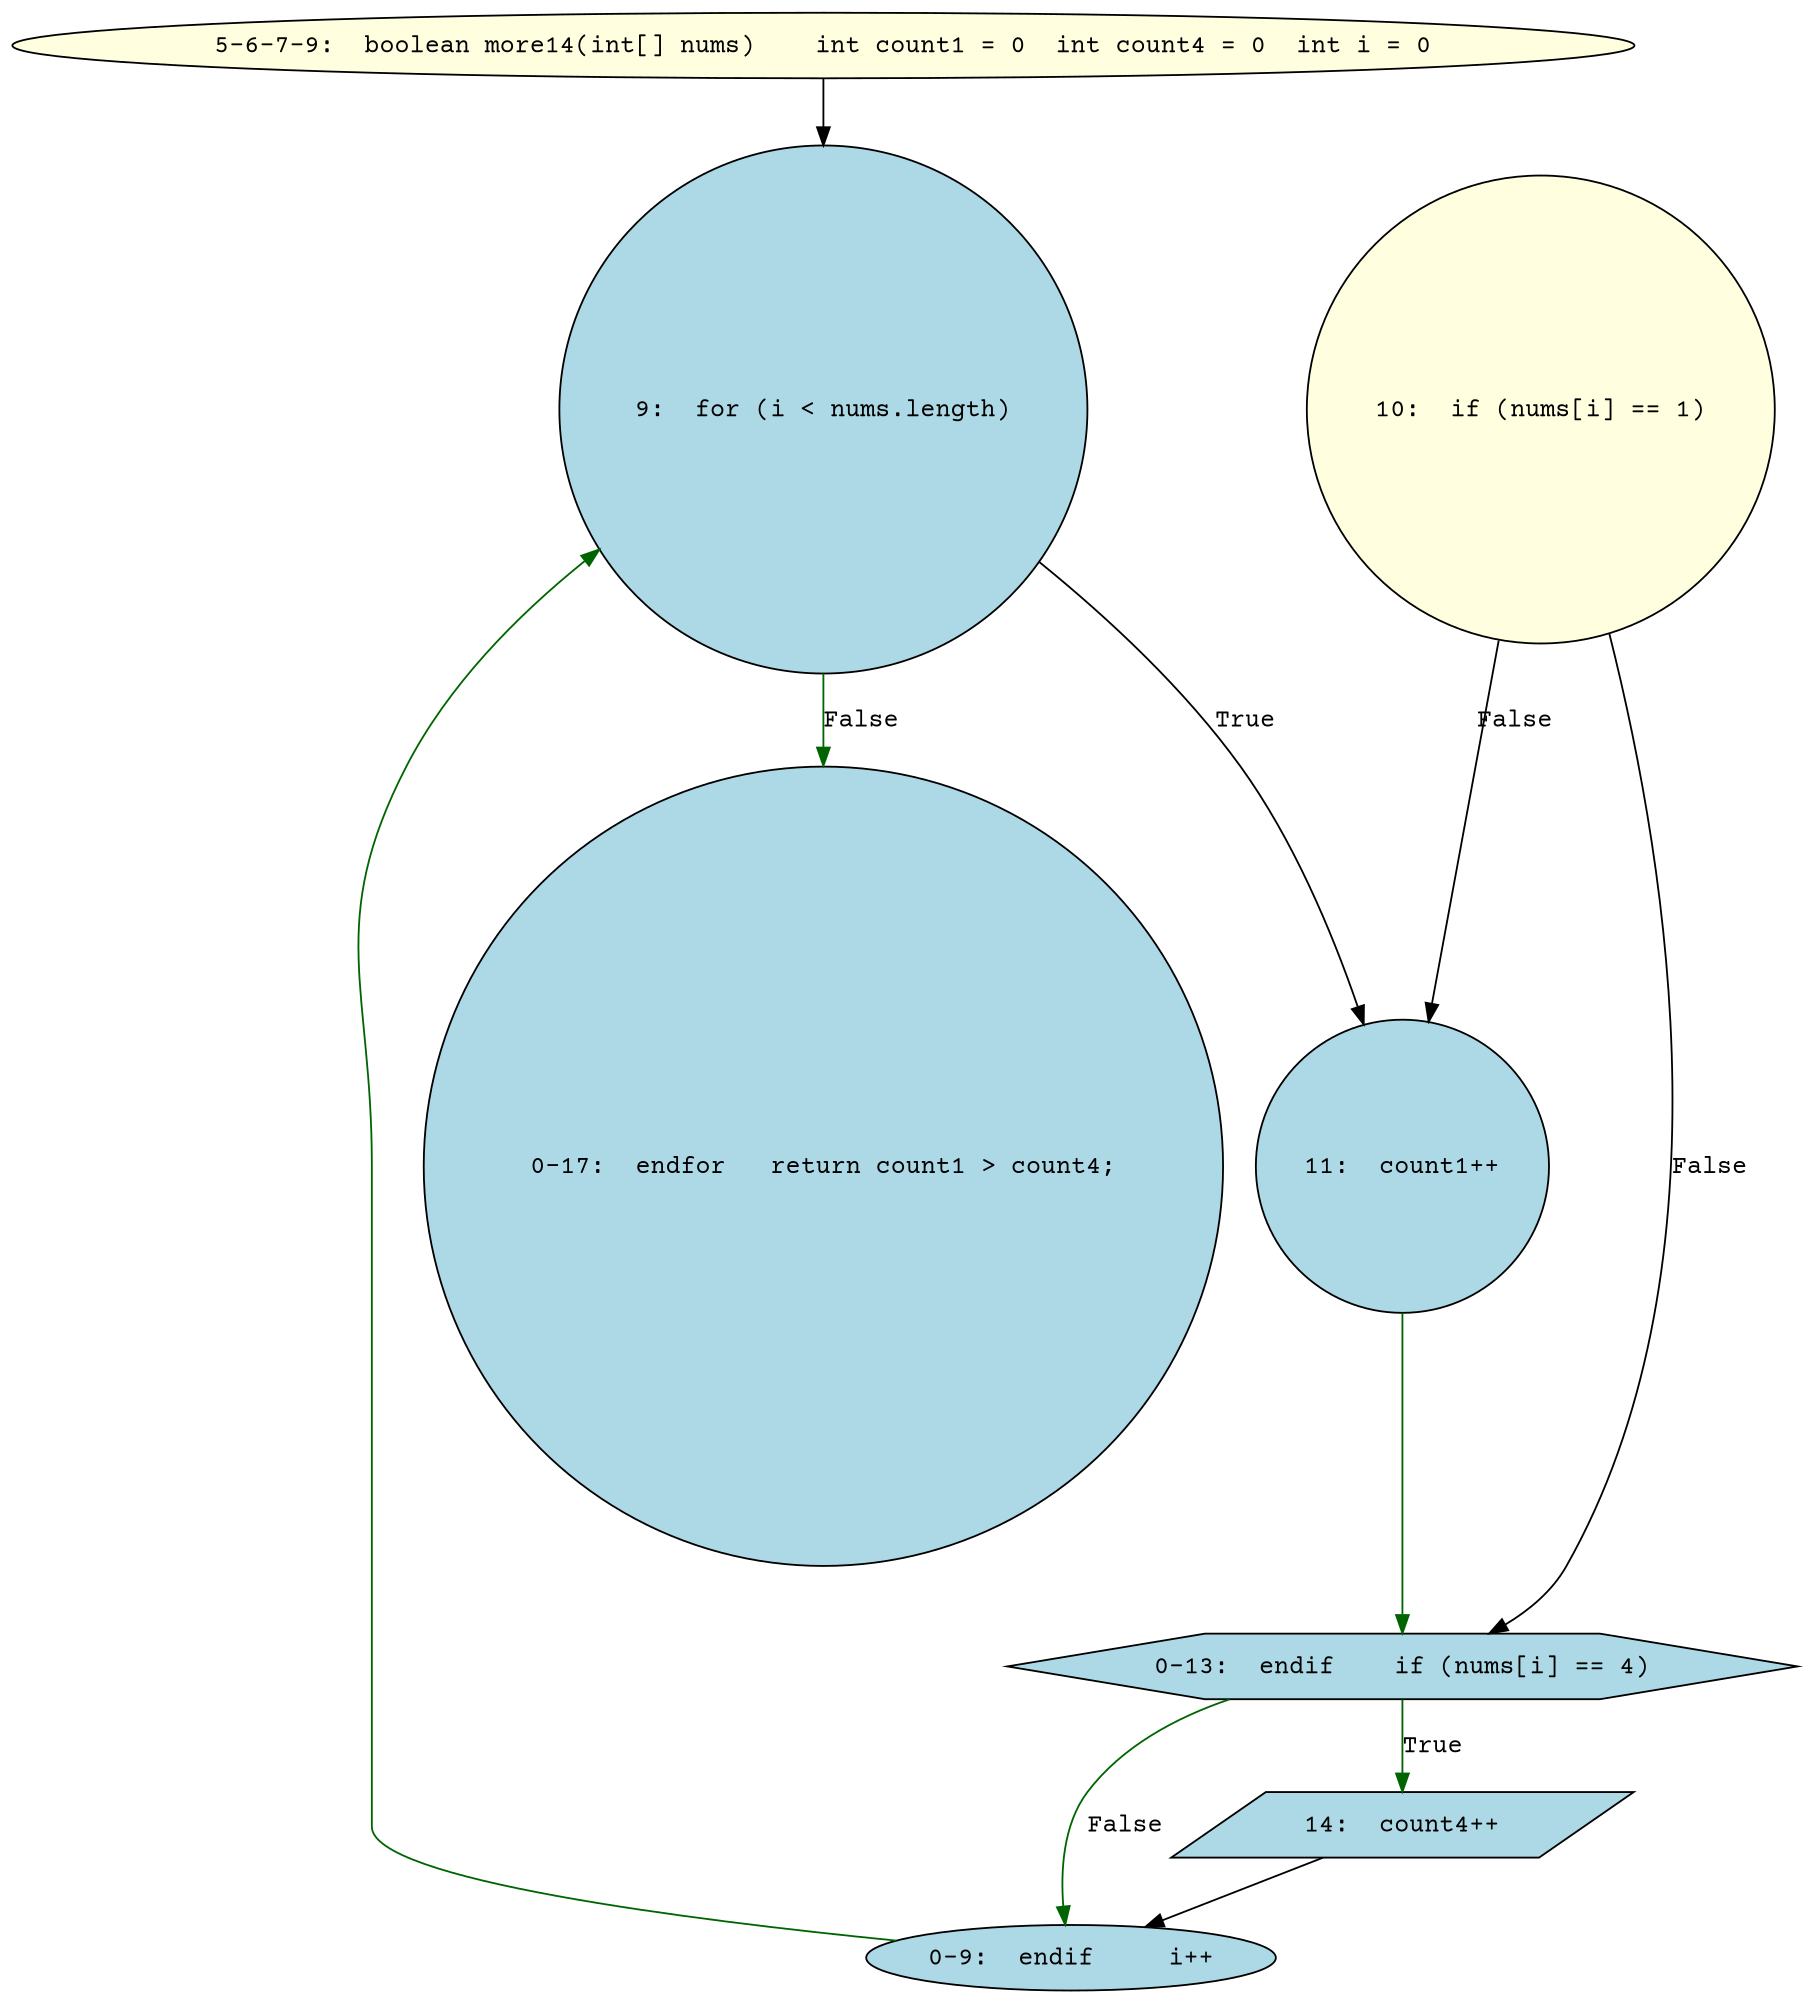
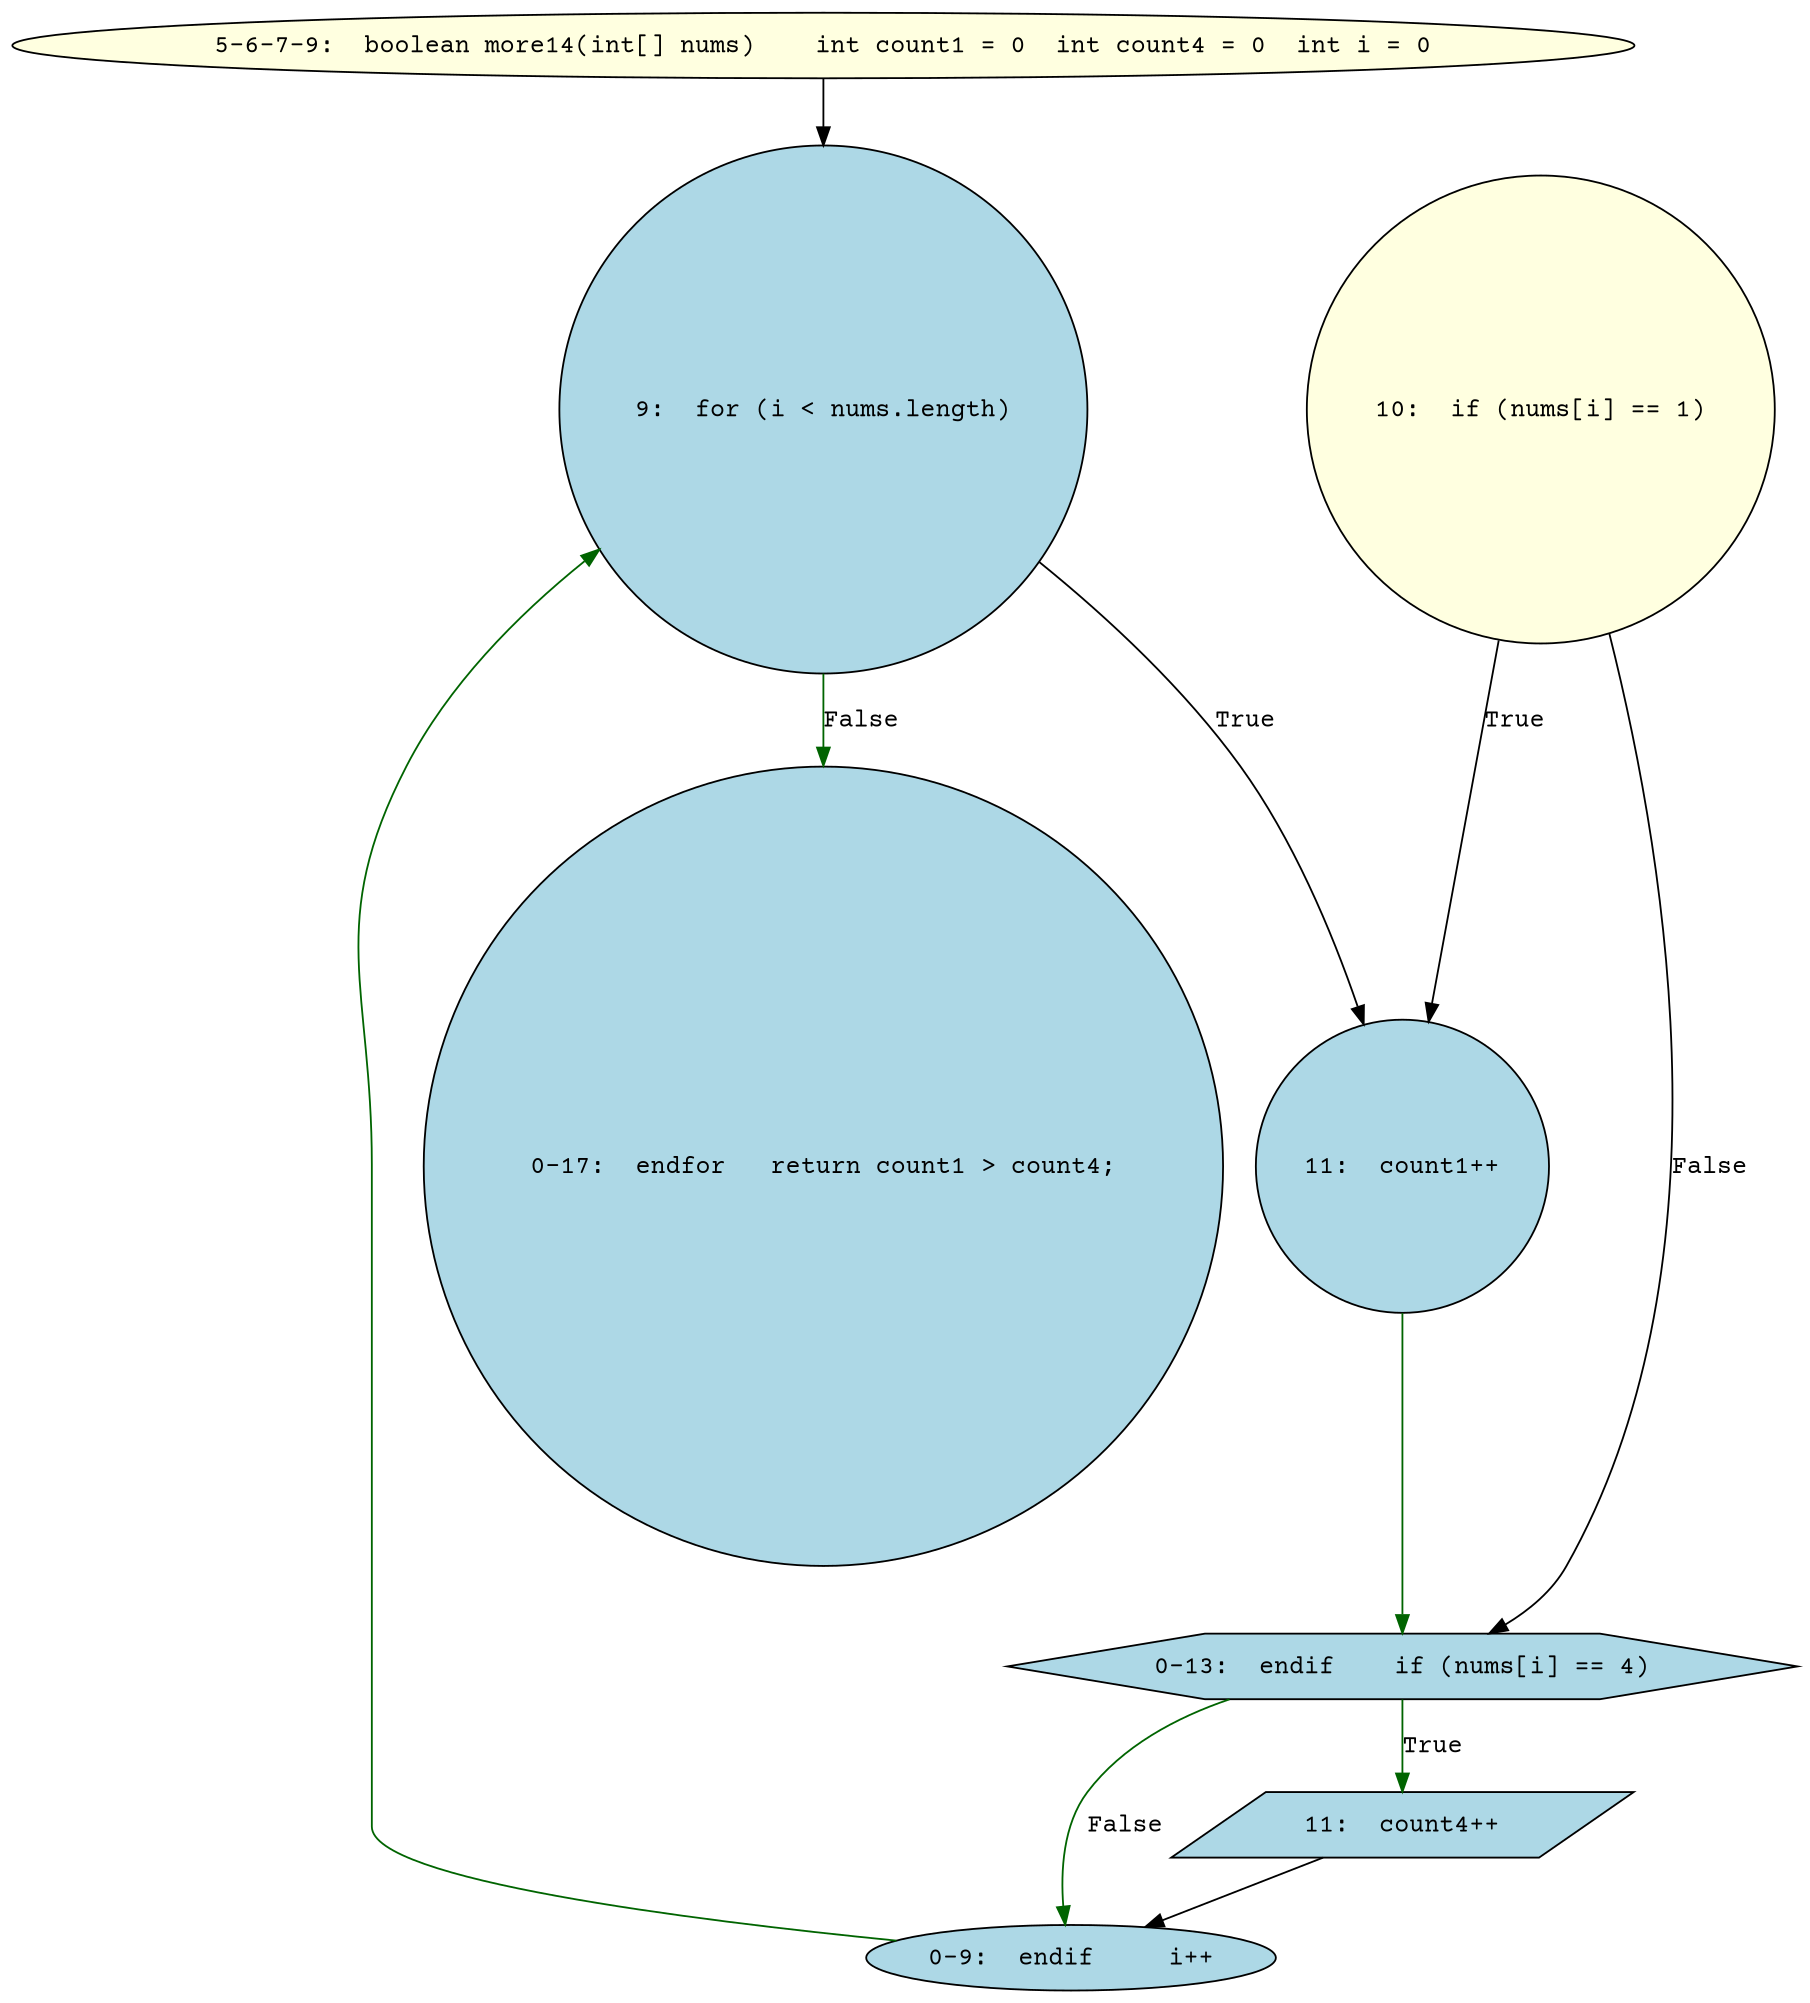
(1515, 720) -> (1515, 720)
(1402, 1825) -> (1402, 1825)
